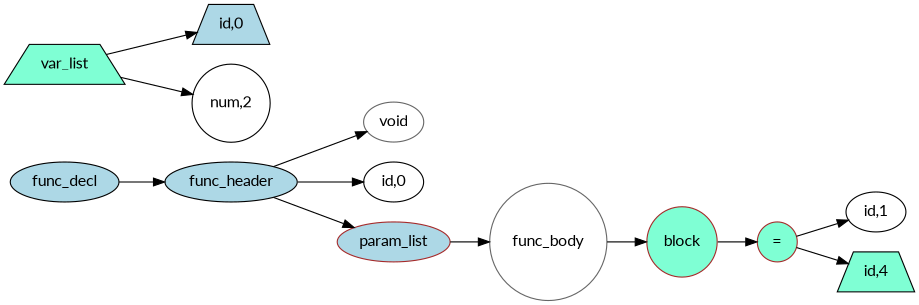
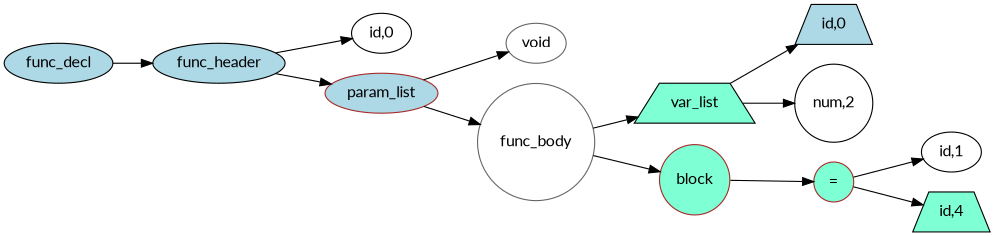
none -> (610, 124)
(315, 151) -> (461, 68)
